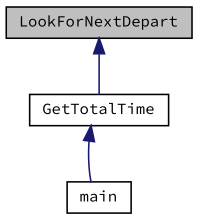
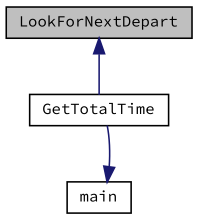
(89, 162) -> (109, 146)
